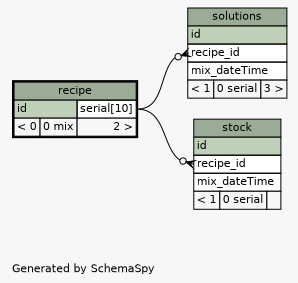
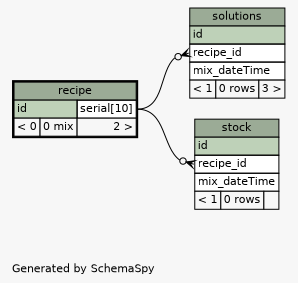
(237, 89) -> (237, 89)
(243, 200) -> (242, 200)
